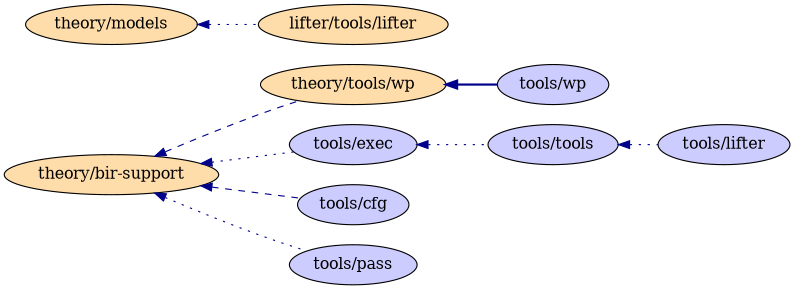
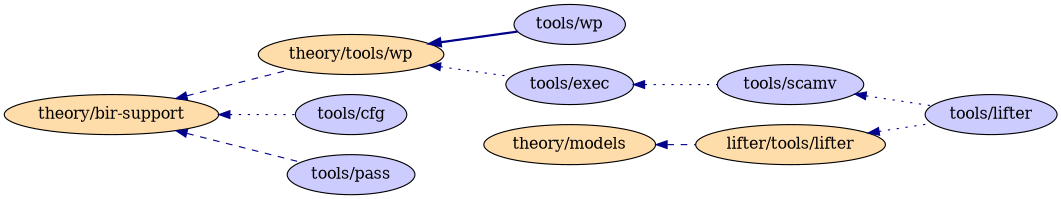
(234, 24) -> (681, 145)
none -> (905, 127)
(553, 145) -> (791, 85)
(253, 157) -> (476, 72)
(256, 193) -> (263, 115)
(235, 226) -> (244, 148)
